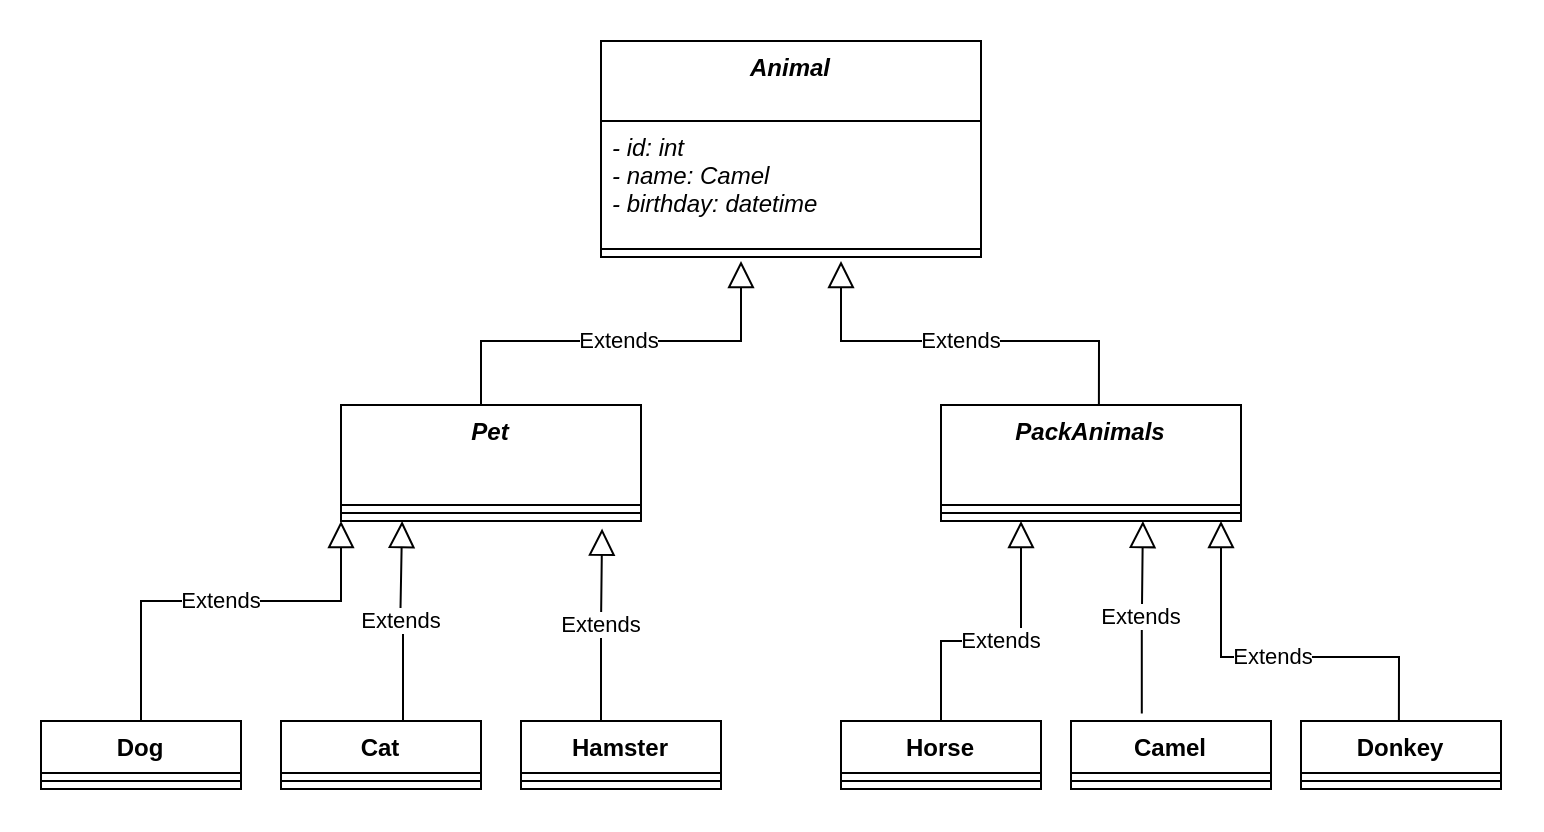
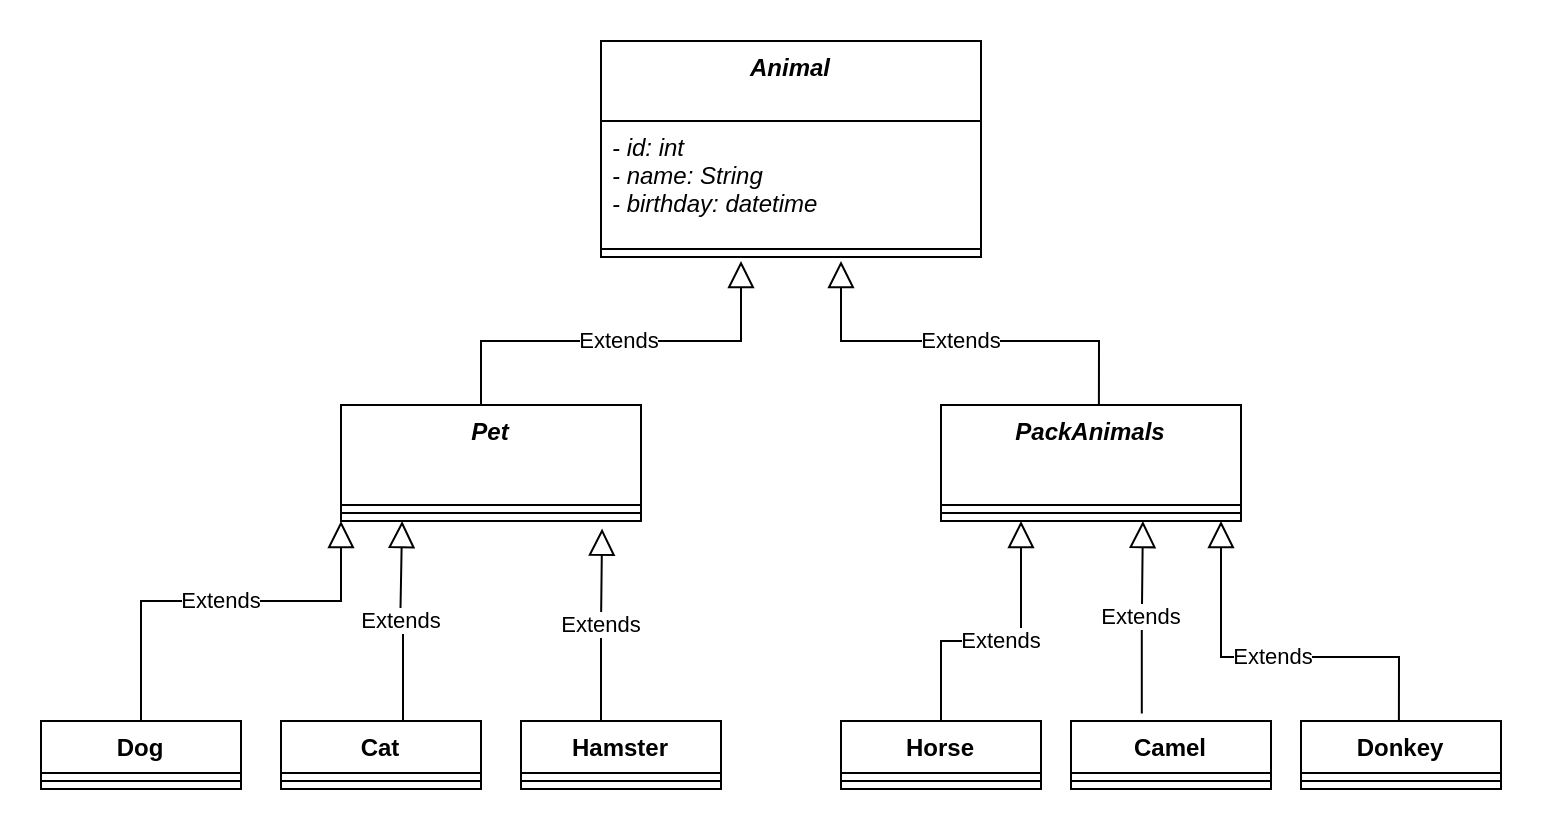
(657, 148) -> (657, 148)
